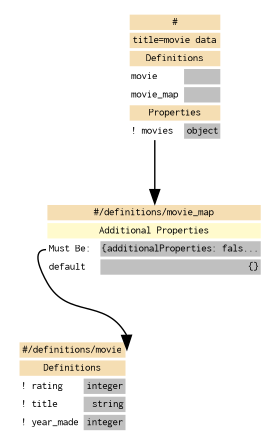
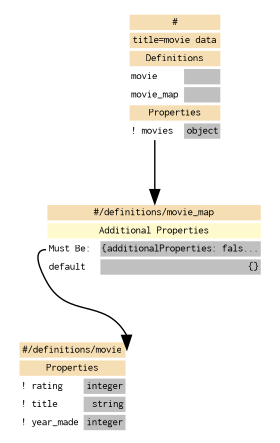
(73, 367) -> (73, 367)
